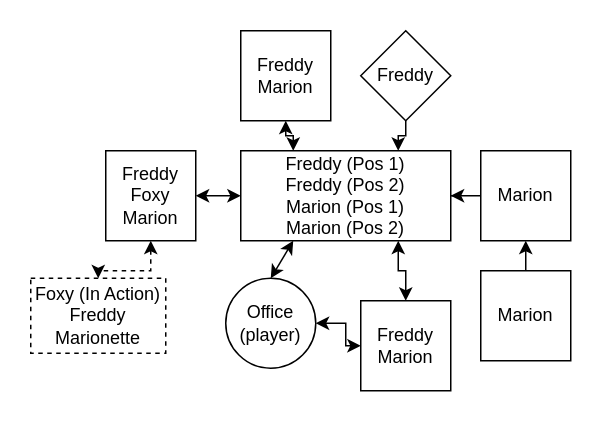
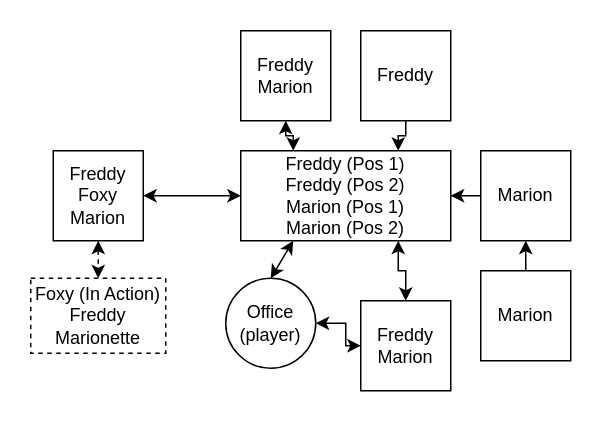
(406, 76) -> (406, 76)
(151, 196) -> (98, 196)
